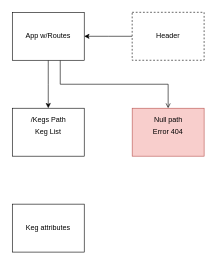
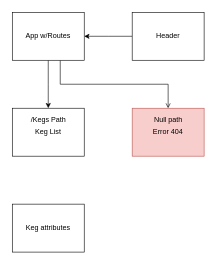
(168, 36) -> (168, 36)
